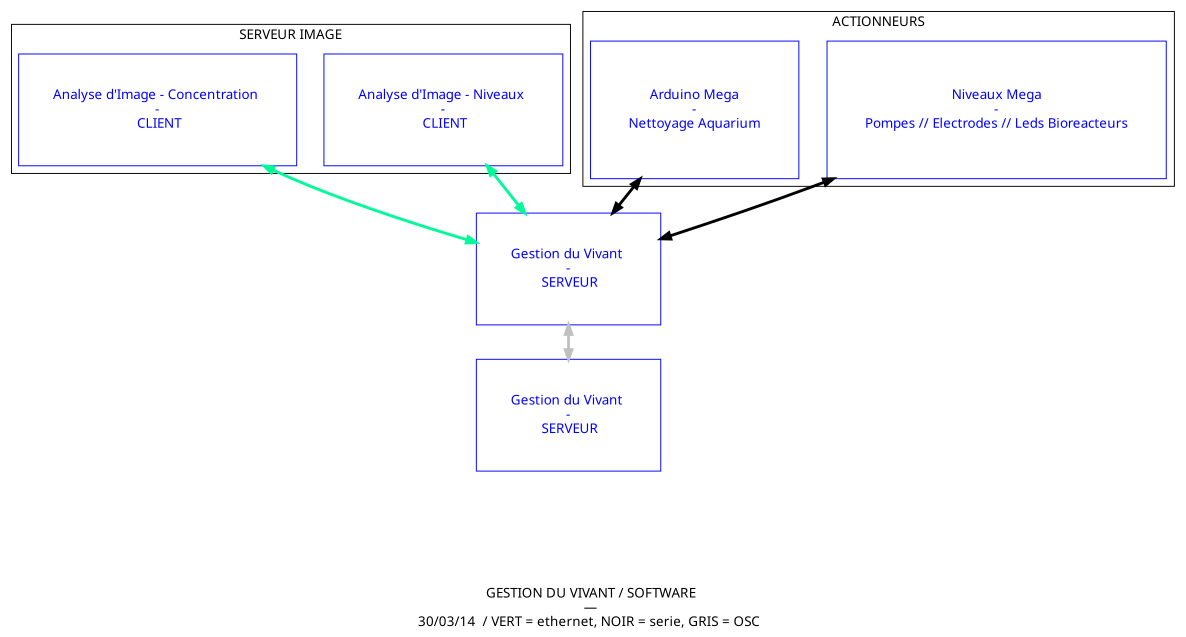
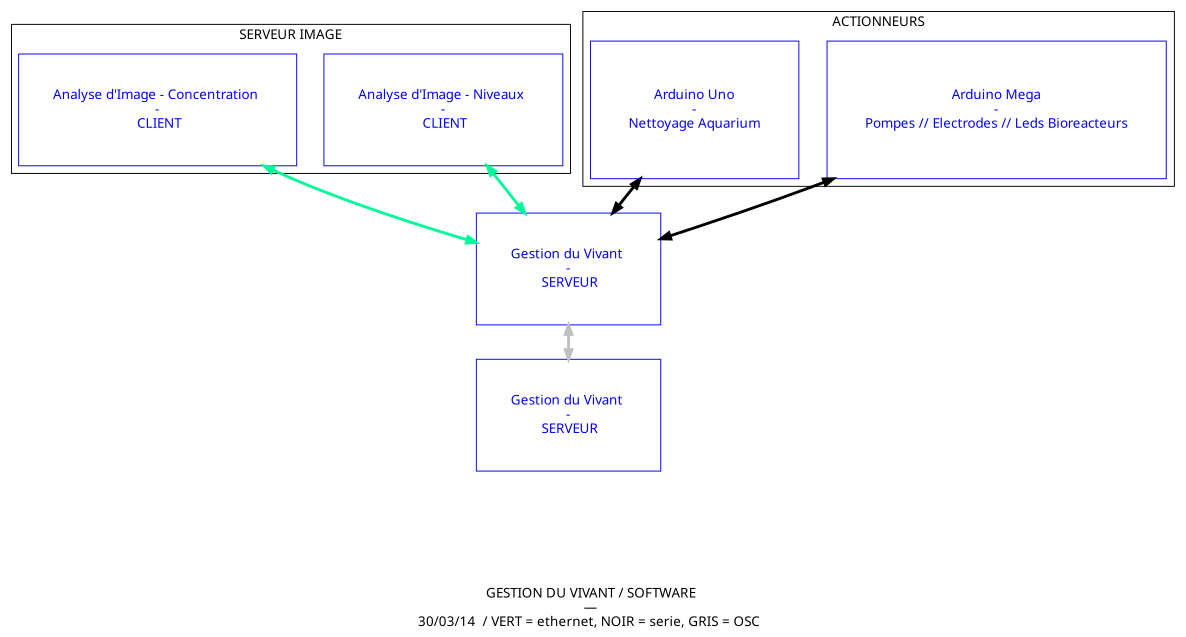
(695, 110) -> (695, 110)
(997, 110) -> (997, 110)
